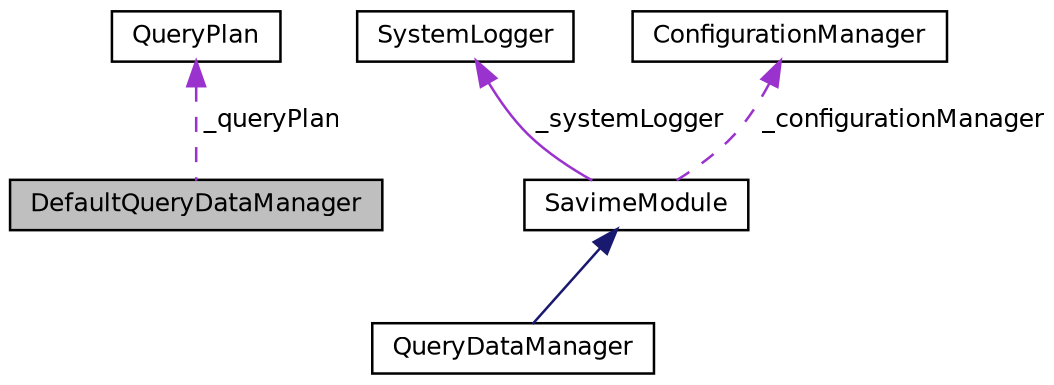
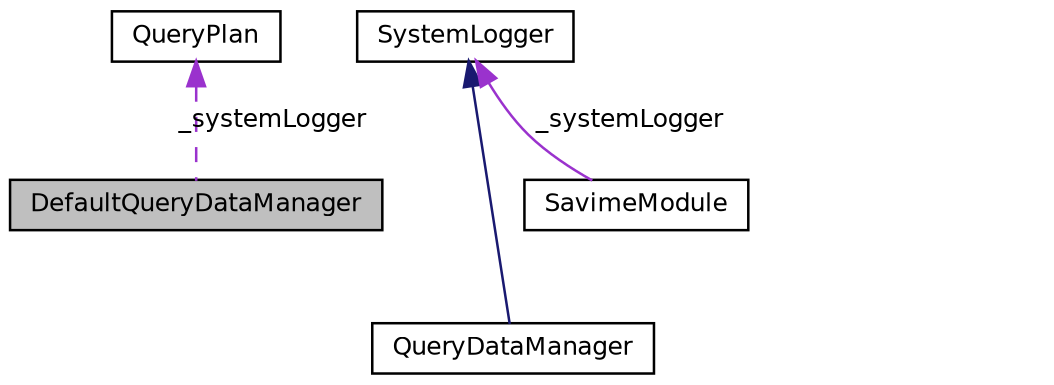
(790, 36) -> none
(269, 121) -> (269, 121)
(566, 286) -> (491, 205)
